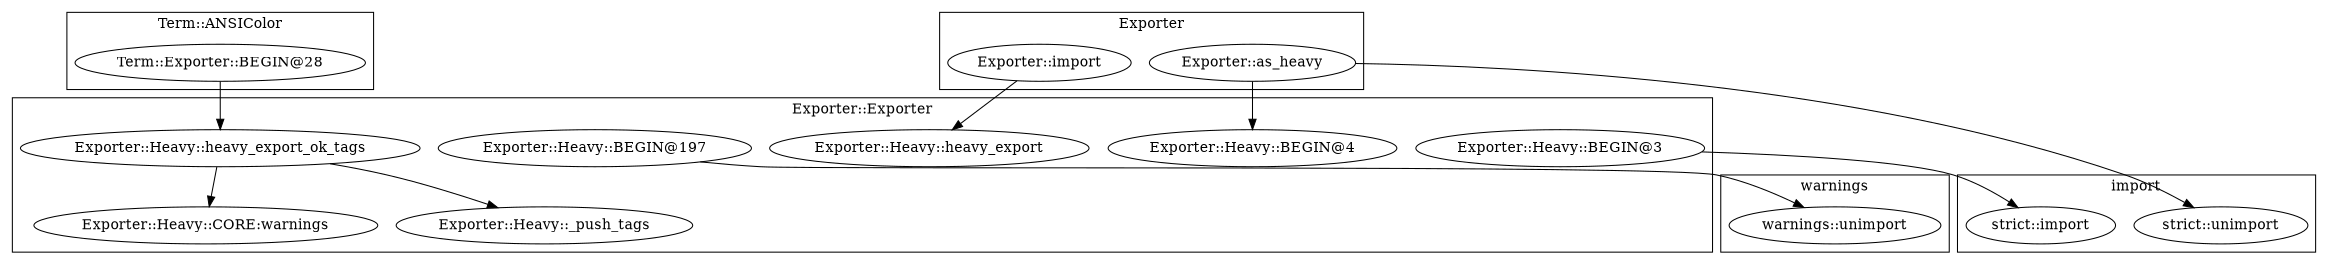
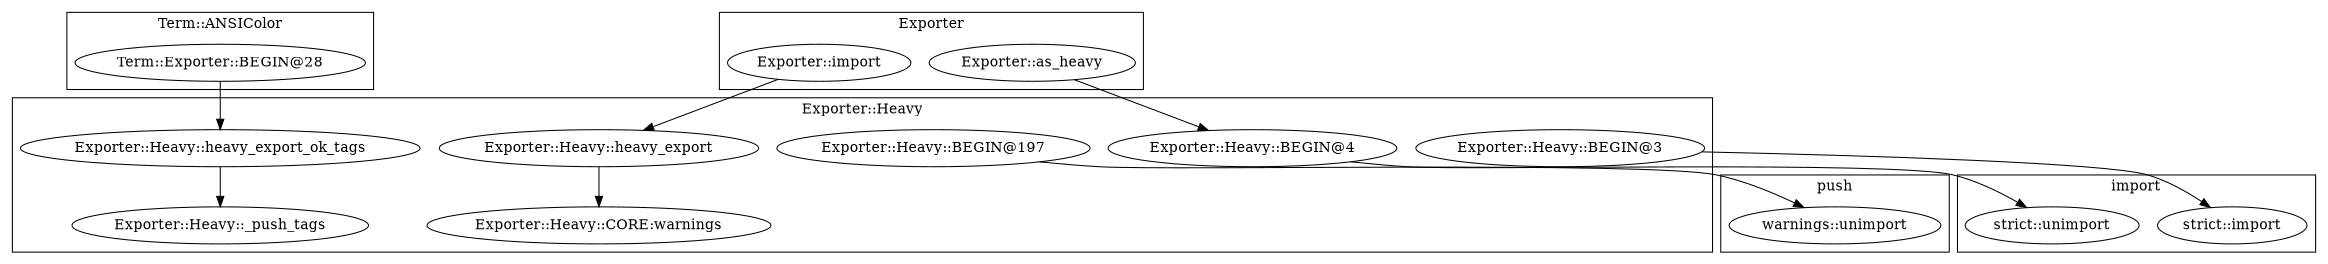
(1777, 96) -> (1704, 167)
(862, 110) -> (862, 110)
(214, 182) -> (599, 182)
(1835, 187) -> (1835, 187)
